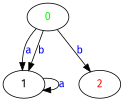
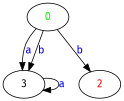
(24, 84) -> (24, 84)
